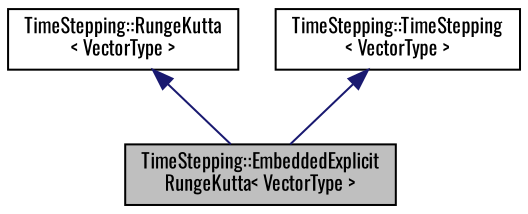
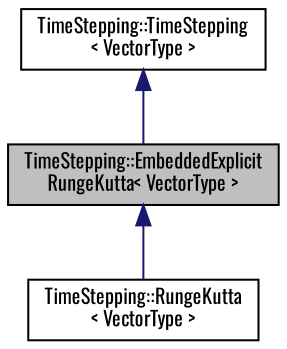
(199, 114) -> (143, 253)
